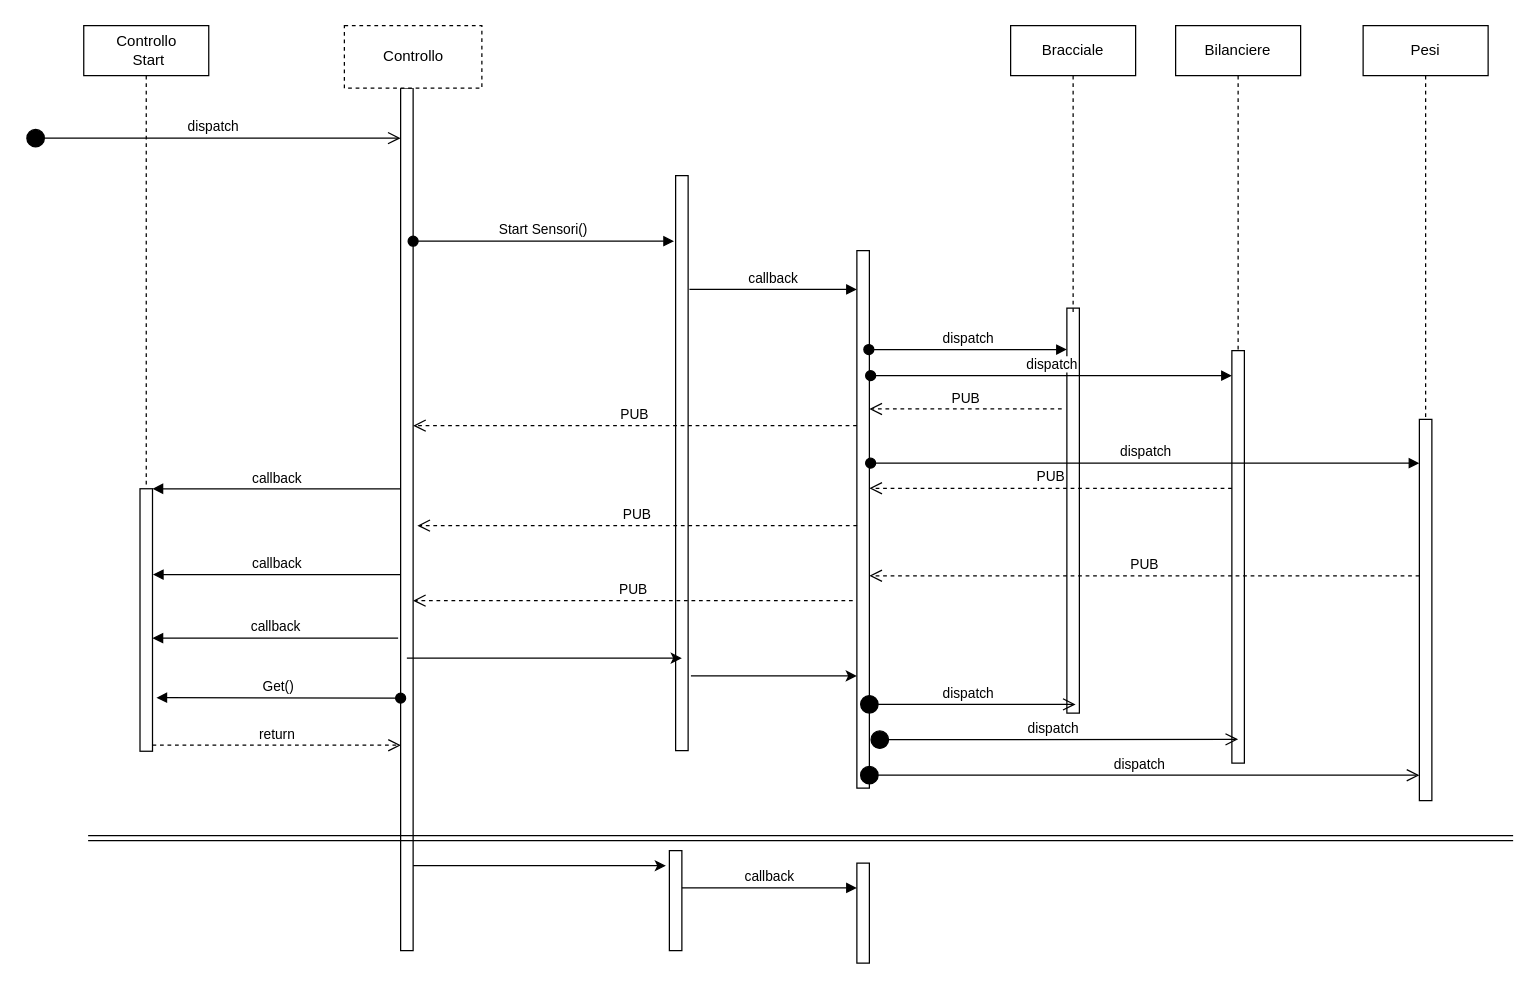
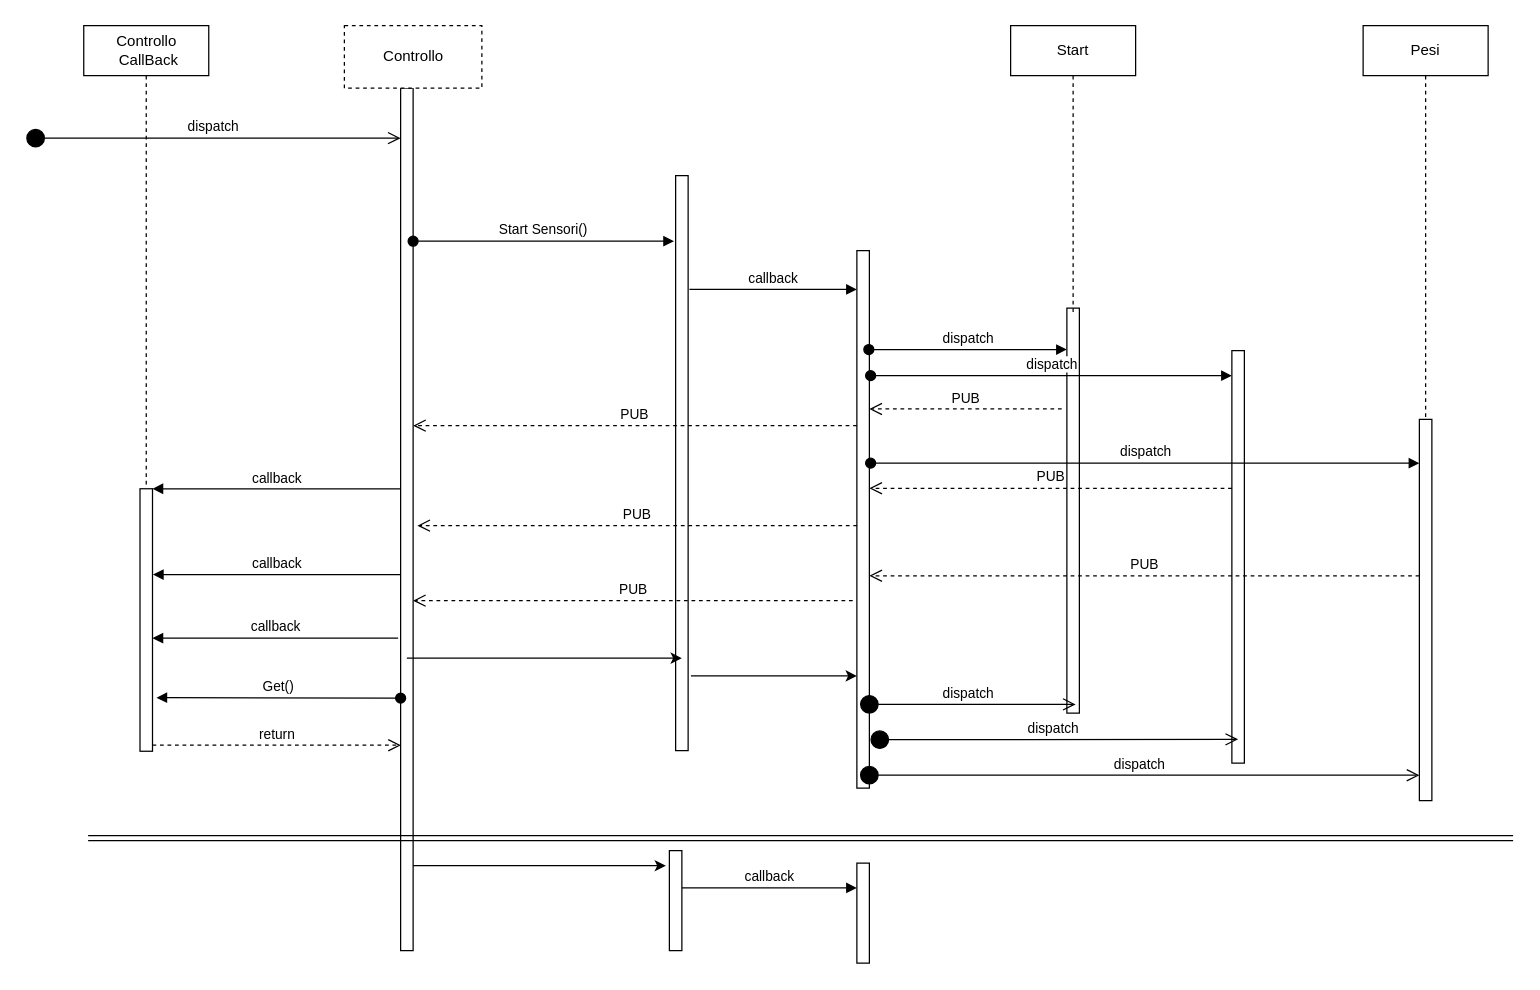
(147, 51) -> (147, 51)
(1073, 51) -> (1073, 51)
(1238, 188) -> none
